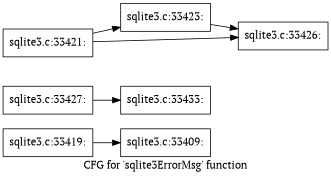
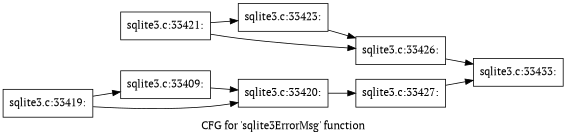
none -> (456, 61)
none -> (283, 93)
